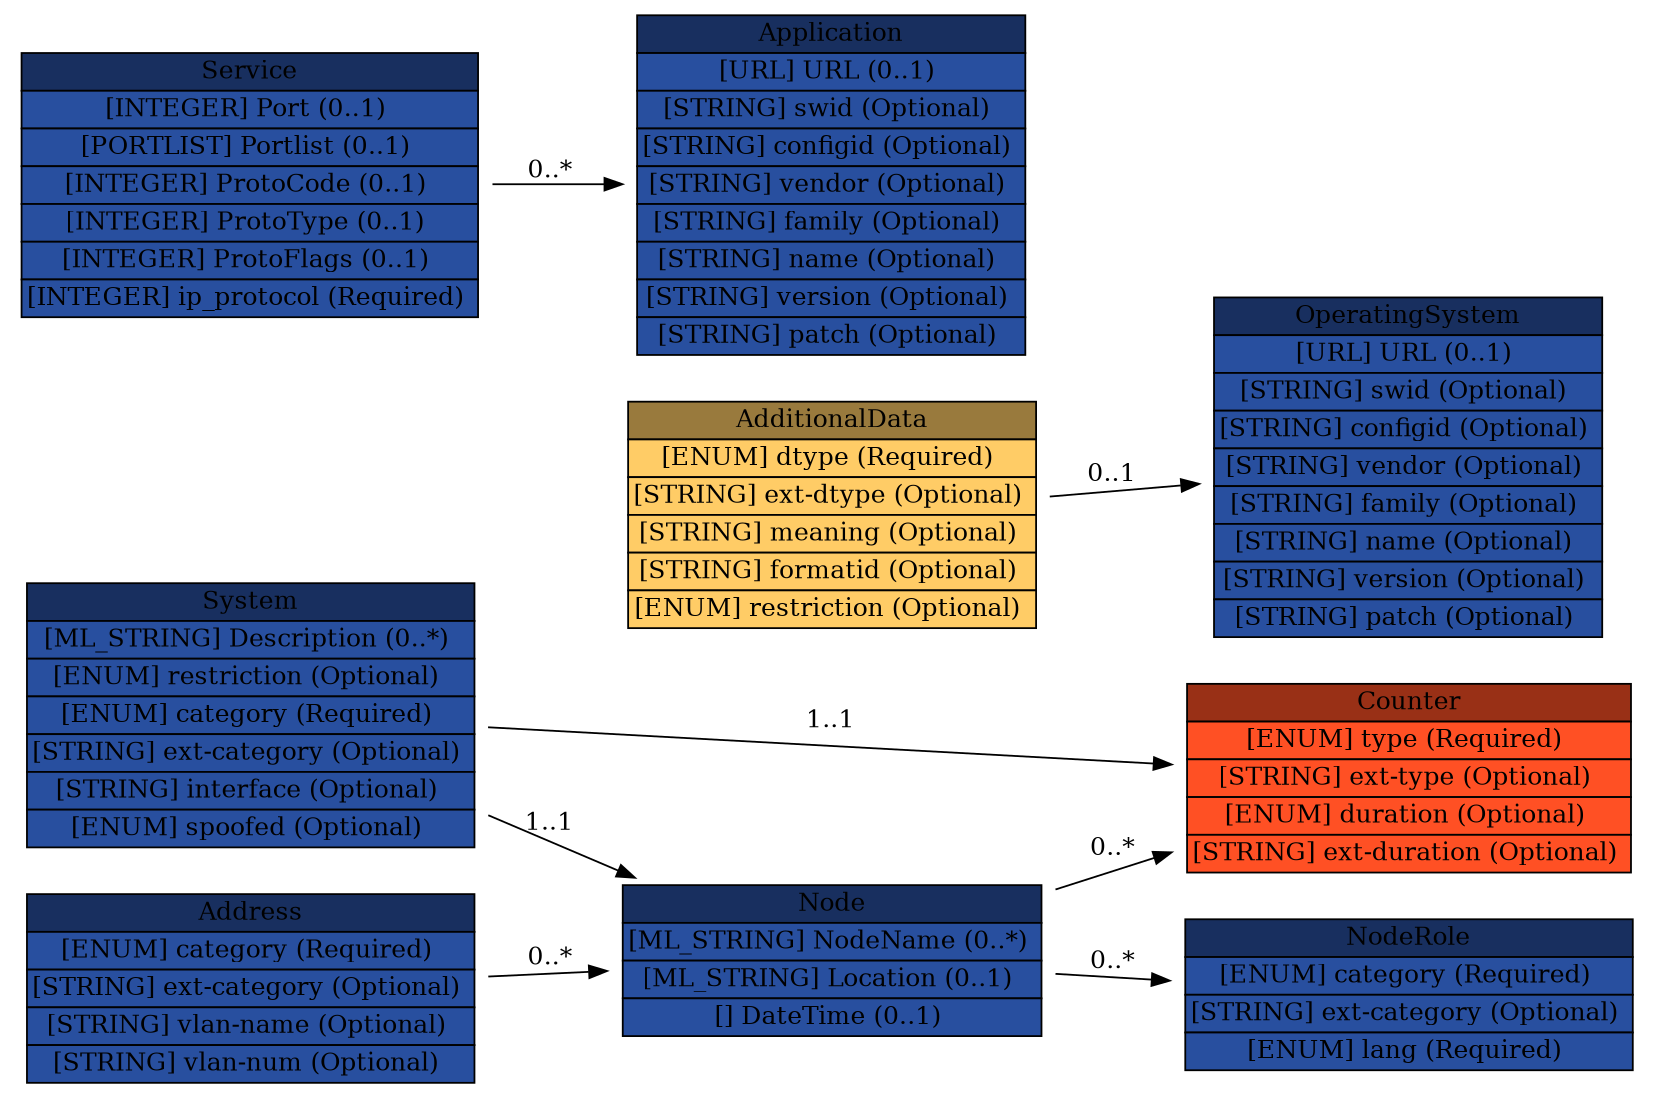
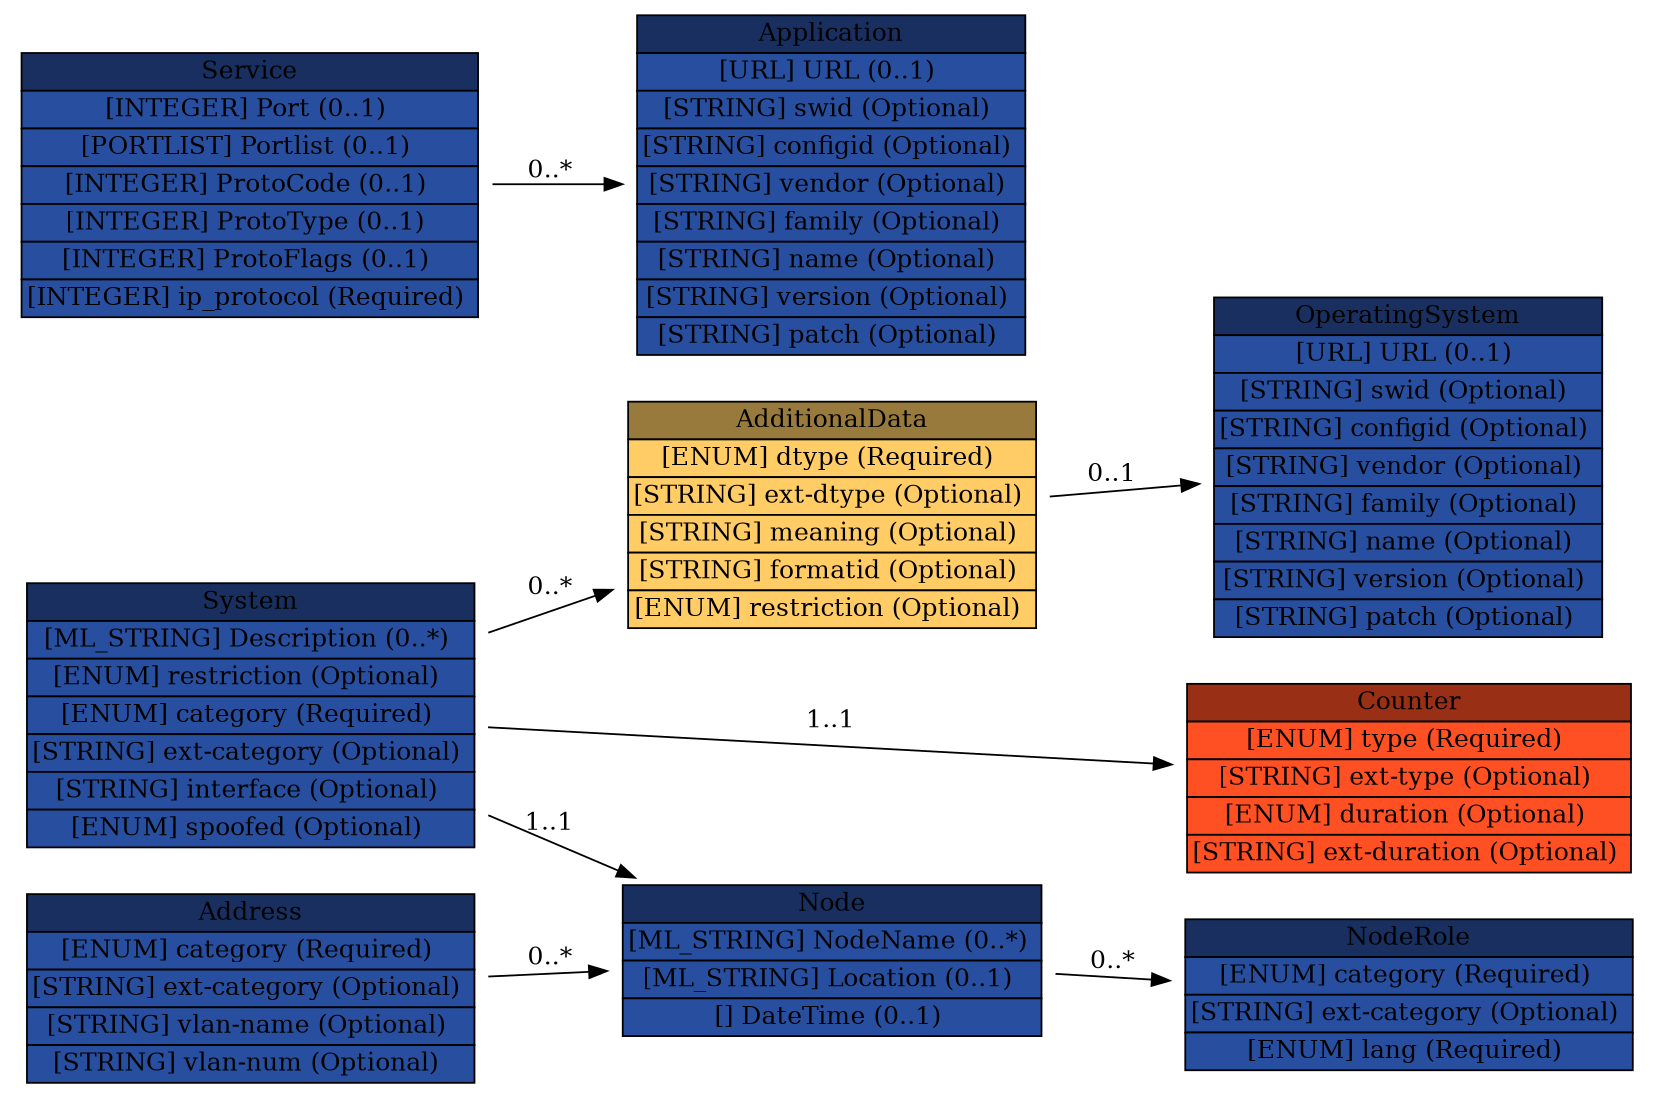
none -> (542, 614)
(1105, 874) -> none
